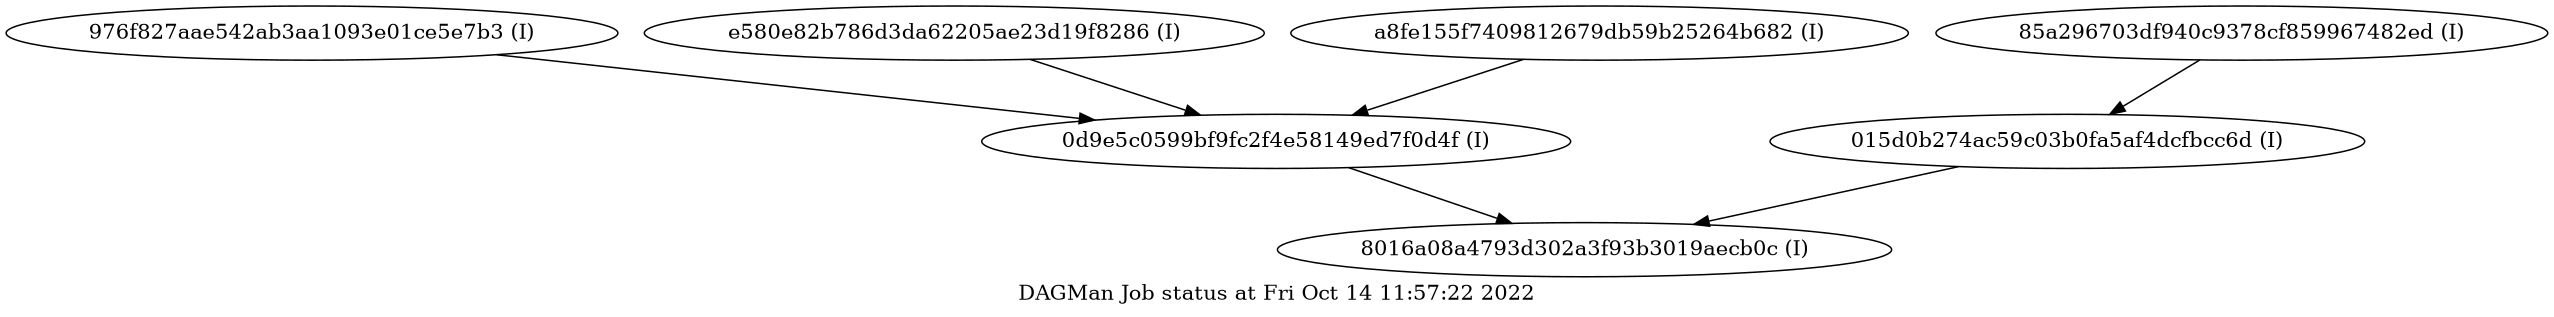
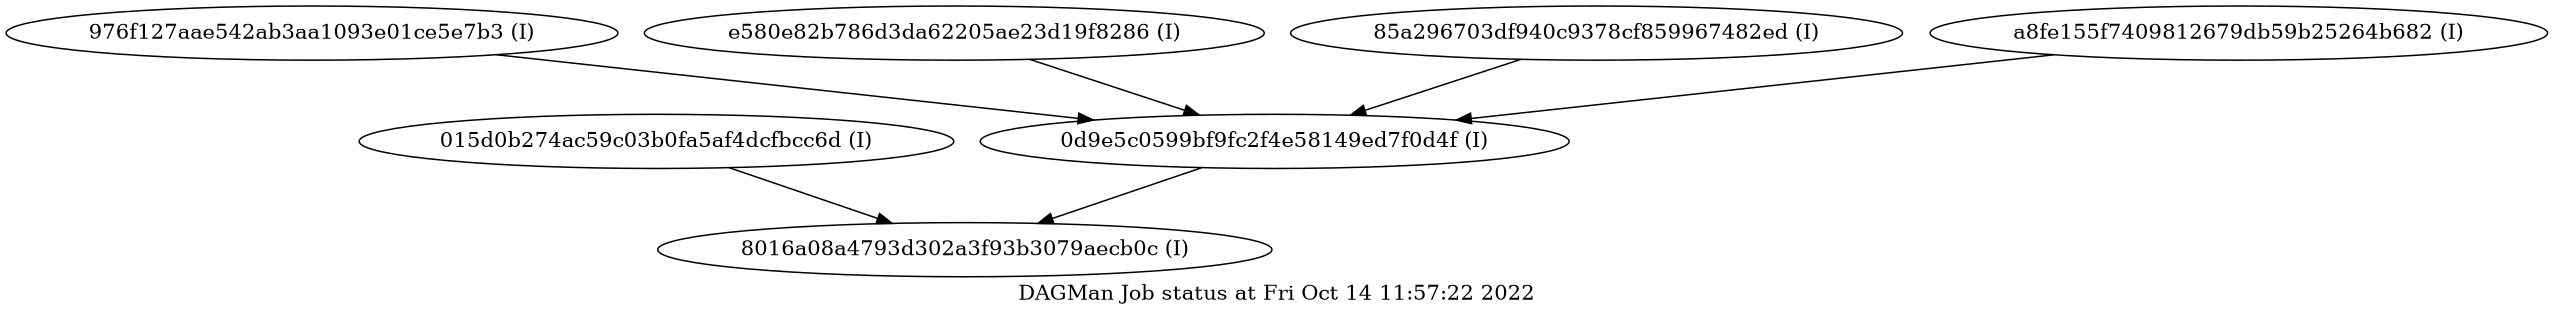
(312, 33) -> (312, 33)
(2161, 83) -> (1443, 85)
(1584, 250) -> (965, 250)
